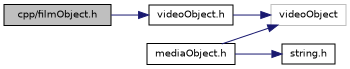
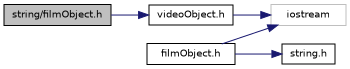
(58, 15) -> (58, 15)
(308, 15) -> (308, 15)
(191, 54) -> (191, 54)
